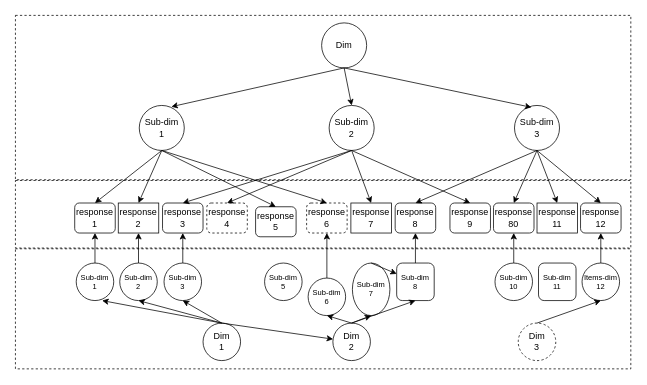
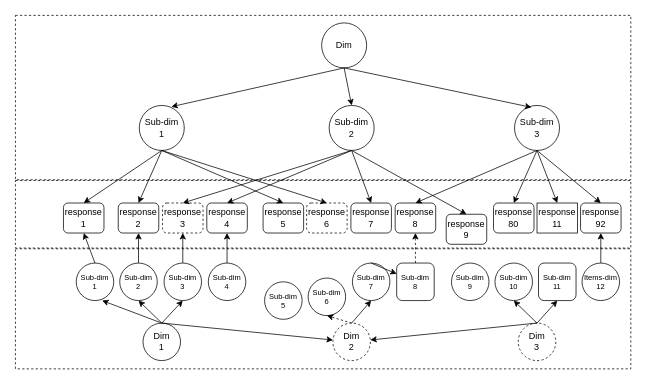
(95, 218) -> (84, 218)
(138, 218) -> (138, 218)
(183, 218) -> (183, 218)
(227, 218) -> (227, 218)
(371, 218) -> (371, 218)
(470, 218) -> (466, 229)
(600, 218) -> (600, 218)
(276, 222) -> (283, 218)
(327, 239) -> none
(415, 251) -> (415, 251)
(513, 251) -> none
none -> (227, 262)
none -> (227, 282)
(283, 282) -> (283, 300)
none -> (470, 282)
(371, 289) -> (371, 282)
(383, 312) -> none
(566, 312) -> (456, 331)
none -> (545, 314)
none -> (531, 317)
(342, 320) -> (342, 320)
(222, 342) -> (162, 342)
(351, 342) -> (351, 342)
